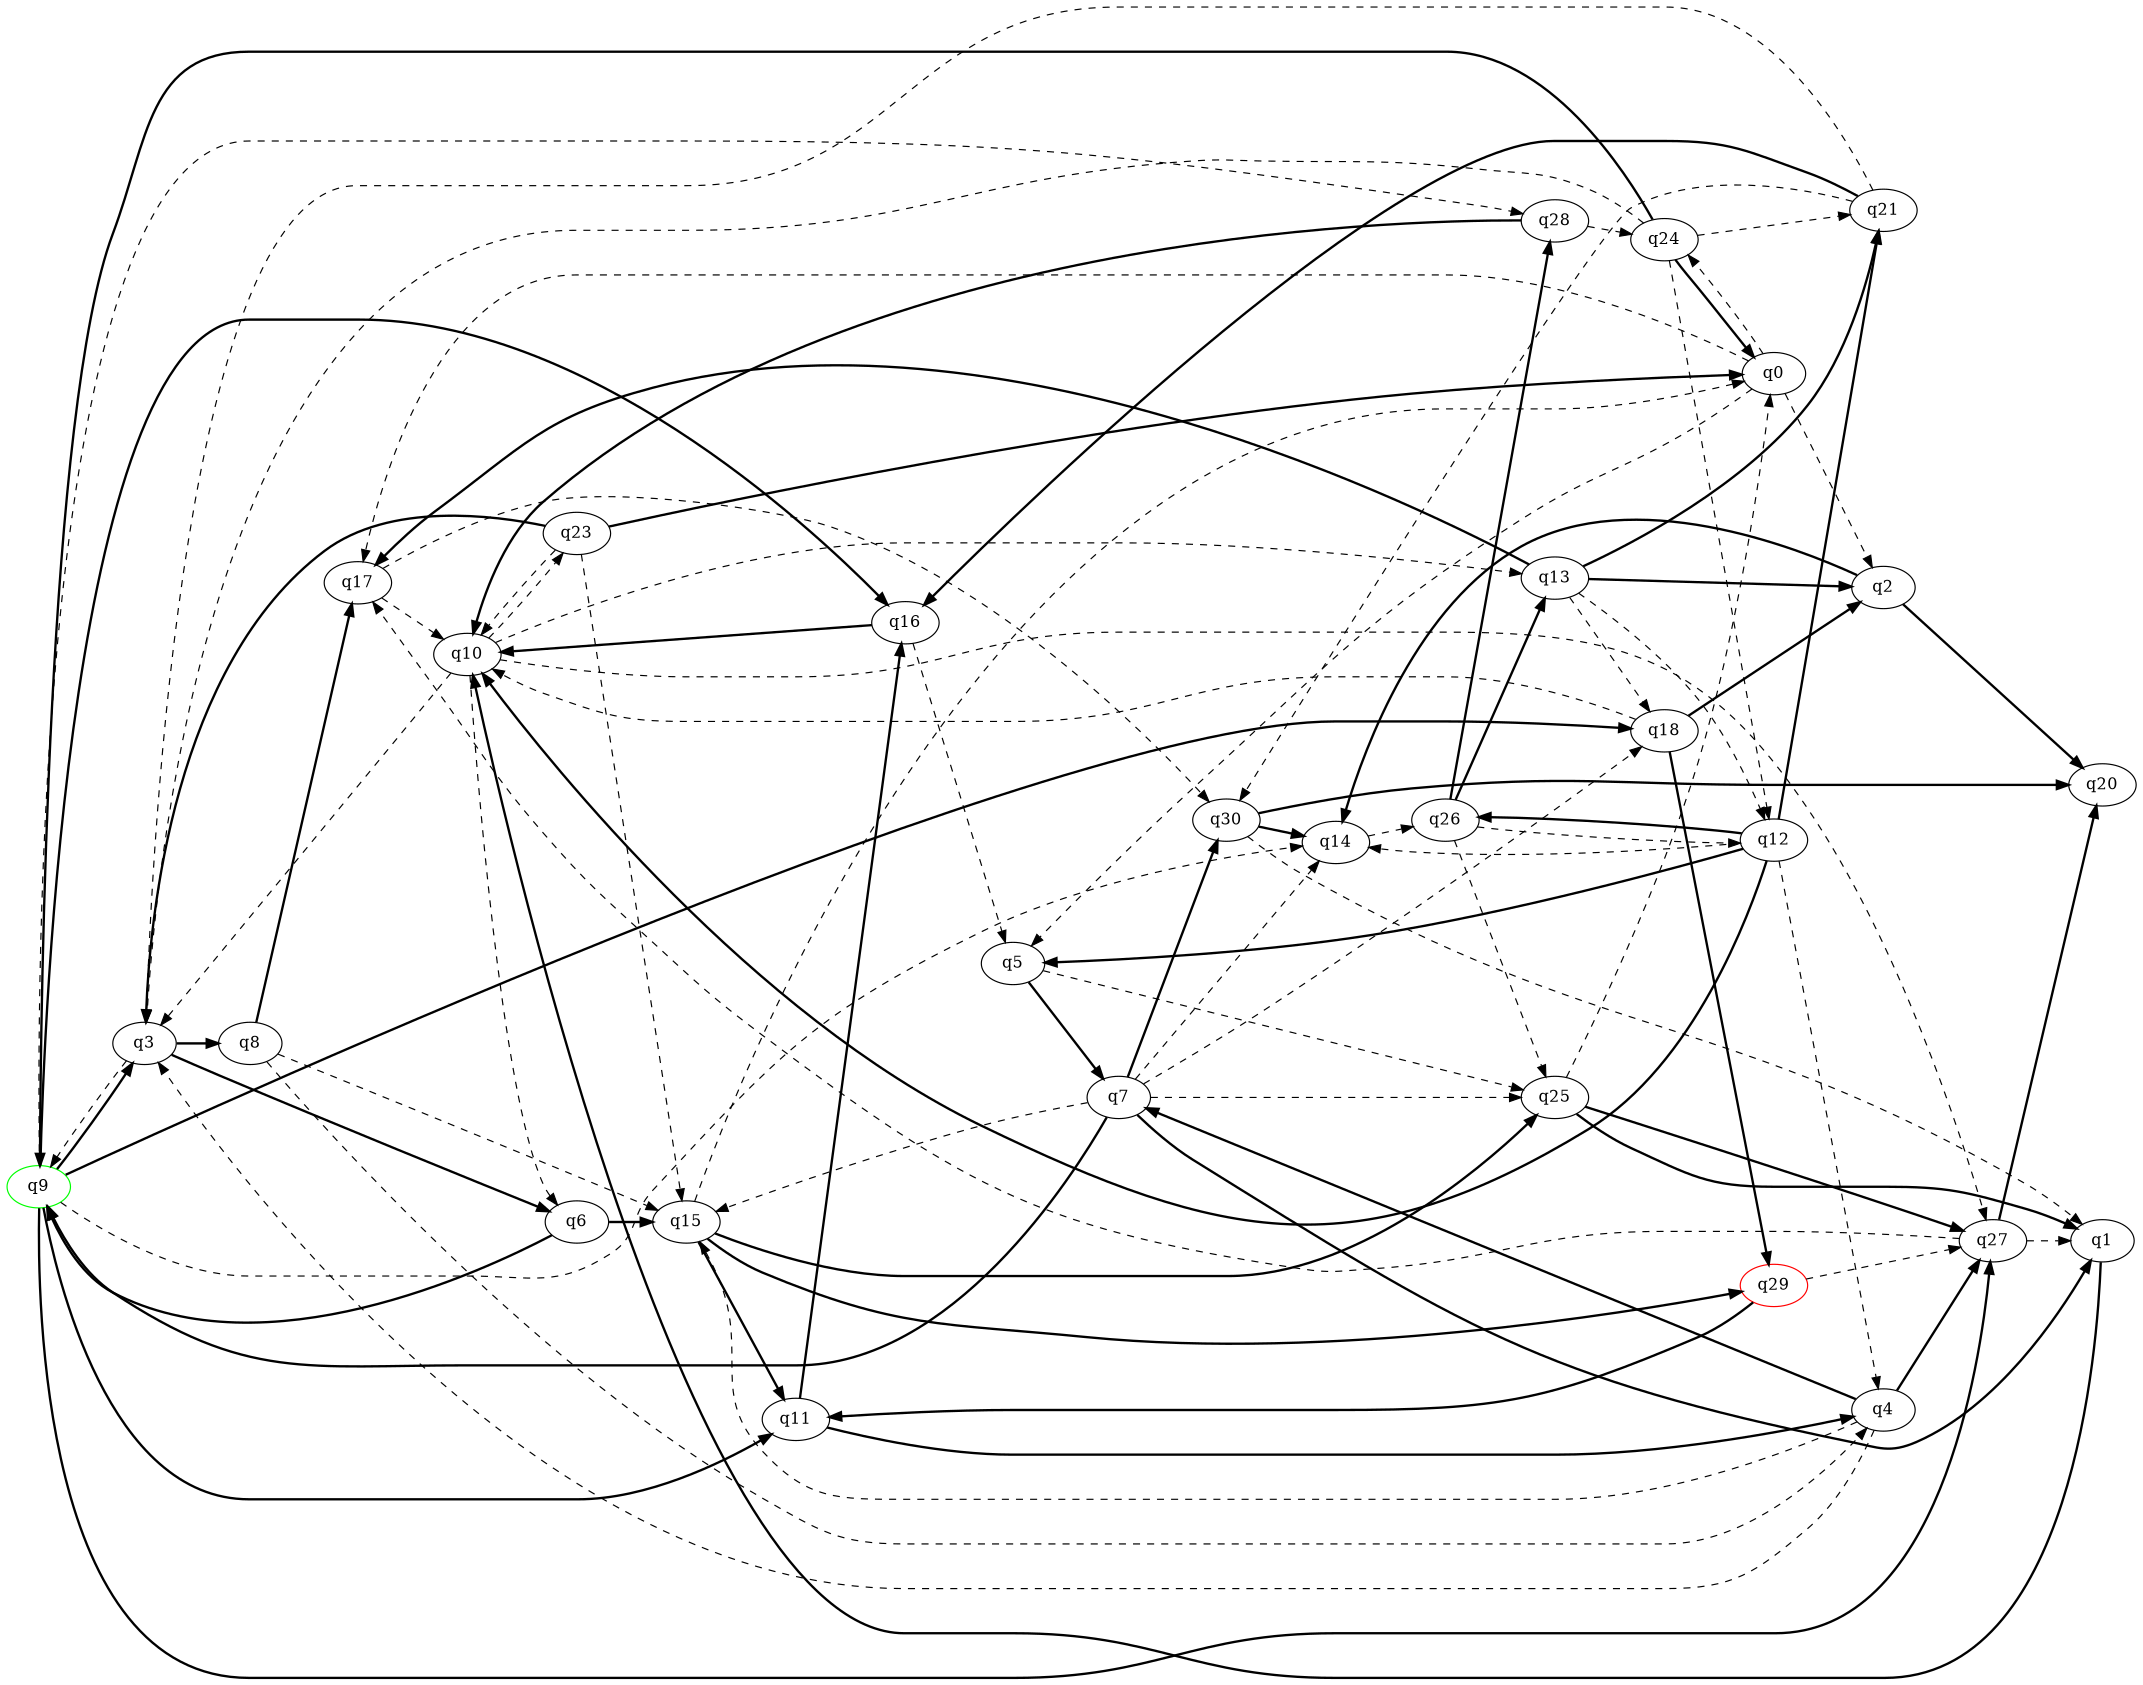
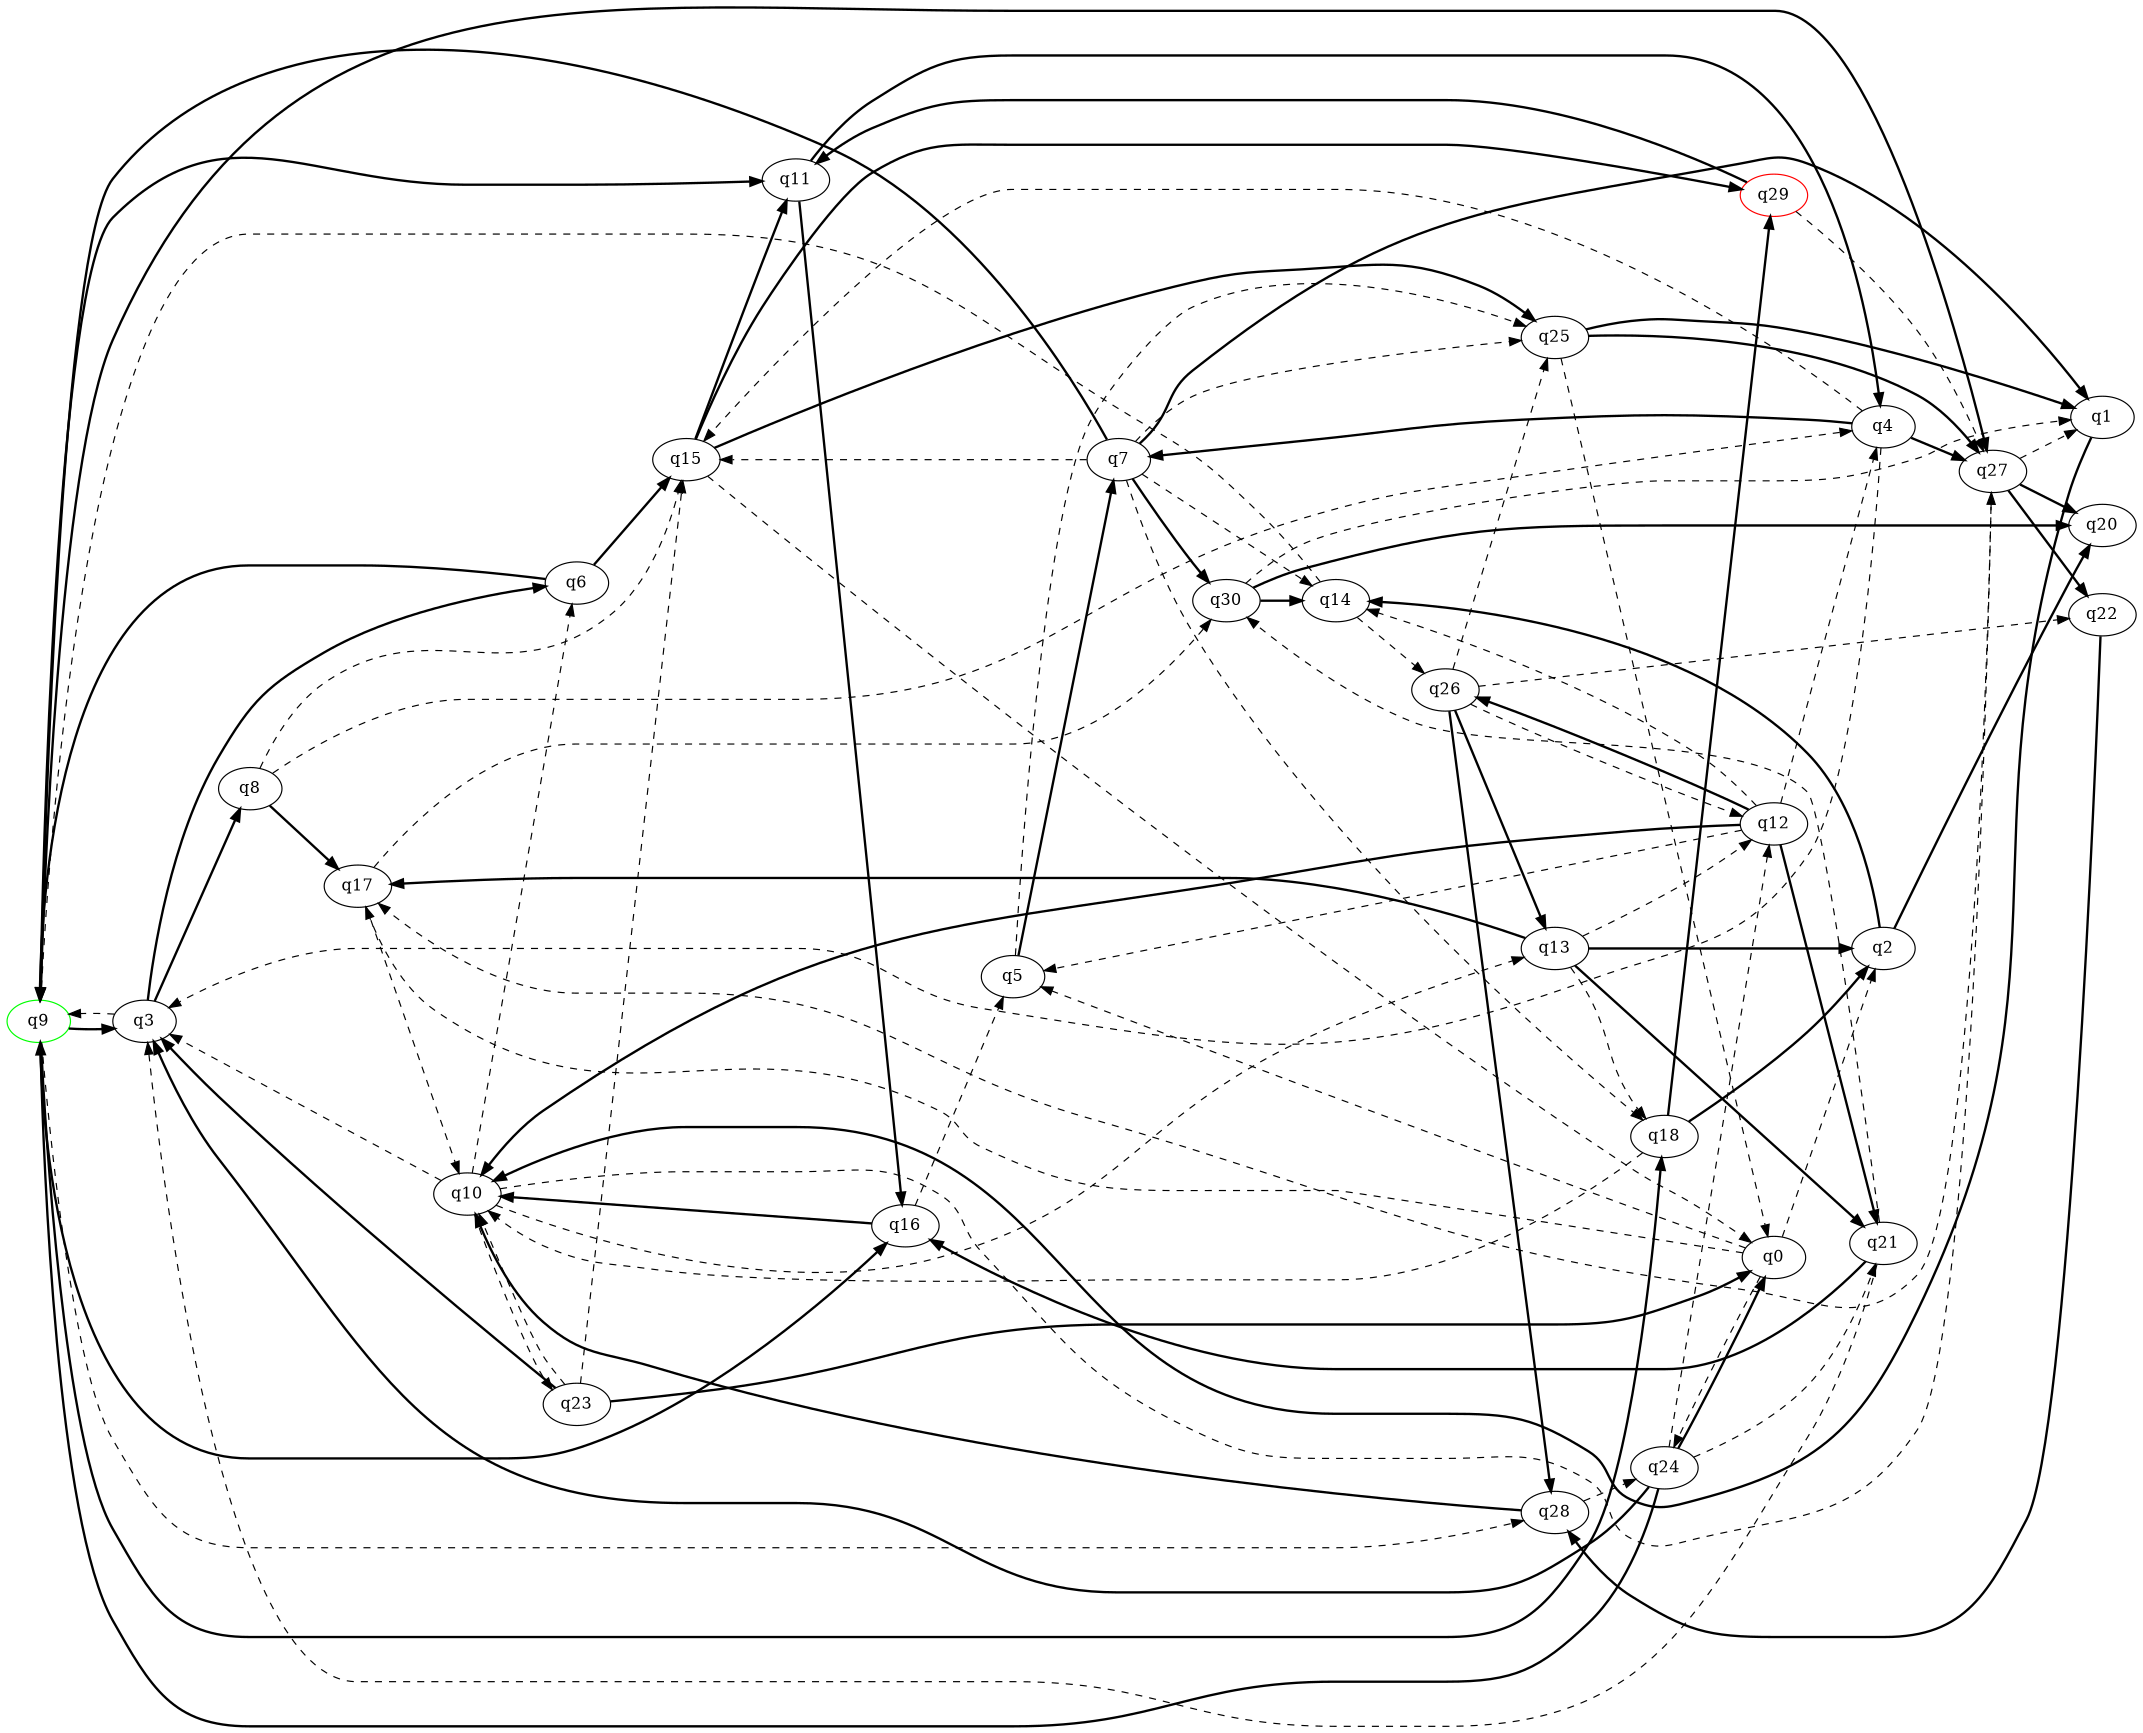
(635, 230) -> (825, 1505)
none -> (2102, 615)
(1421, 926) -> (1416, 896)
(685, 1156) -> (434, 234)
